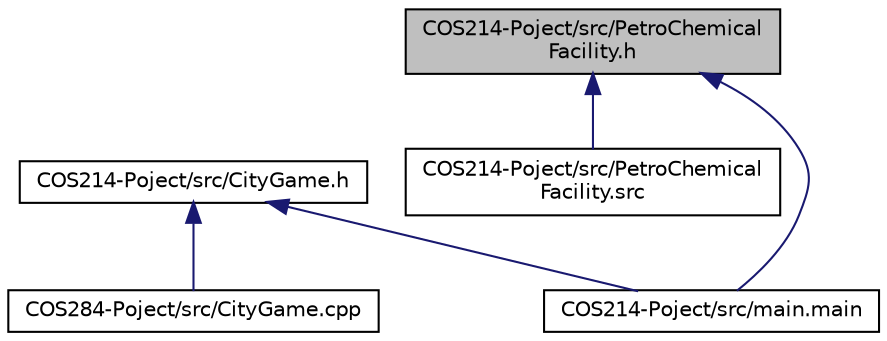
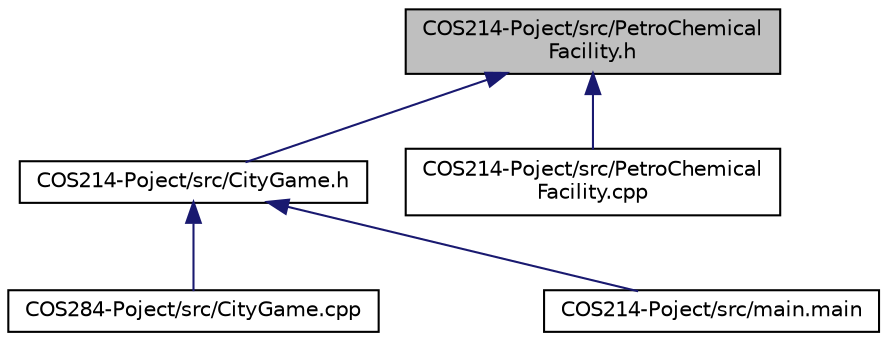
(809, 179) -> (366, 121)
(593, 182) -> (593, 182)
